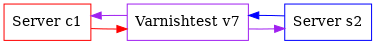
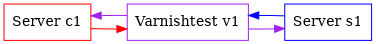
(188, 22) -> (188, 22)
(328, 22) -> (328, 22)
